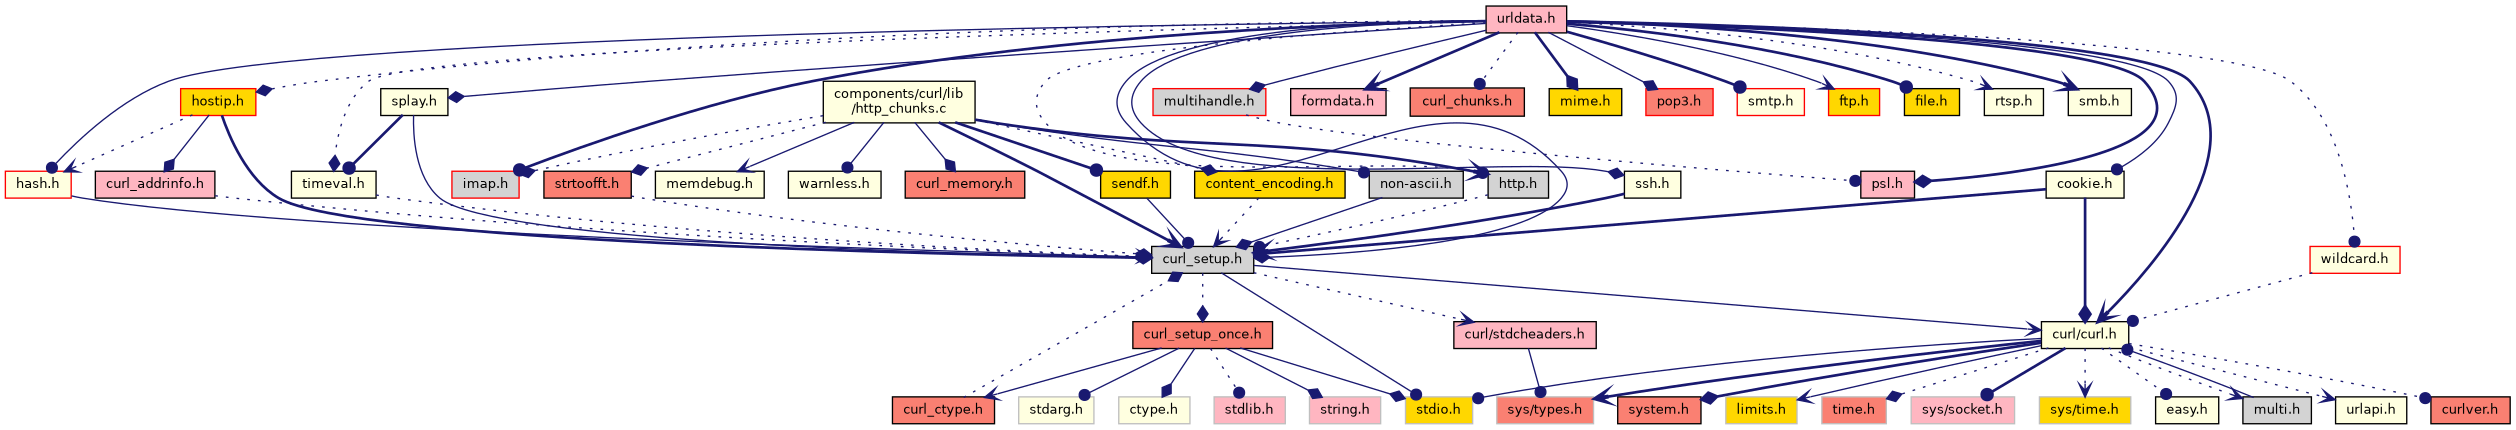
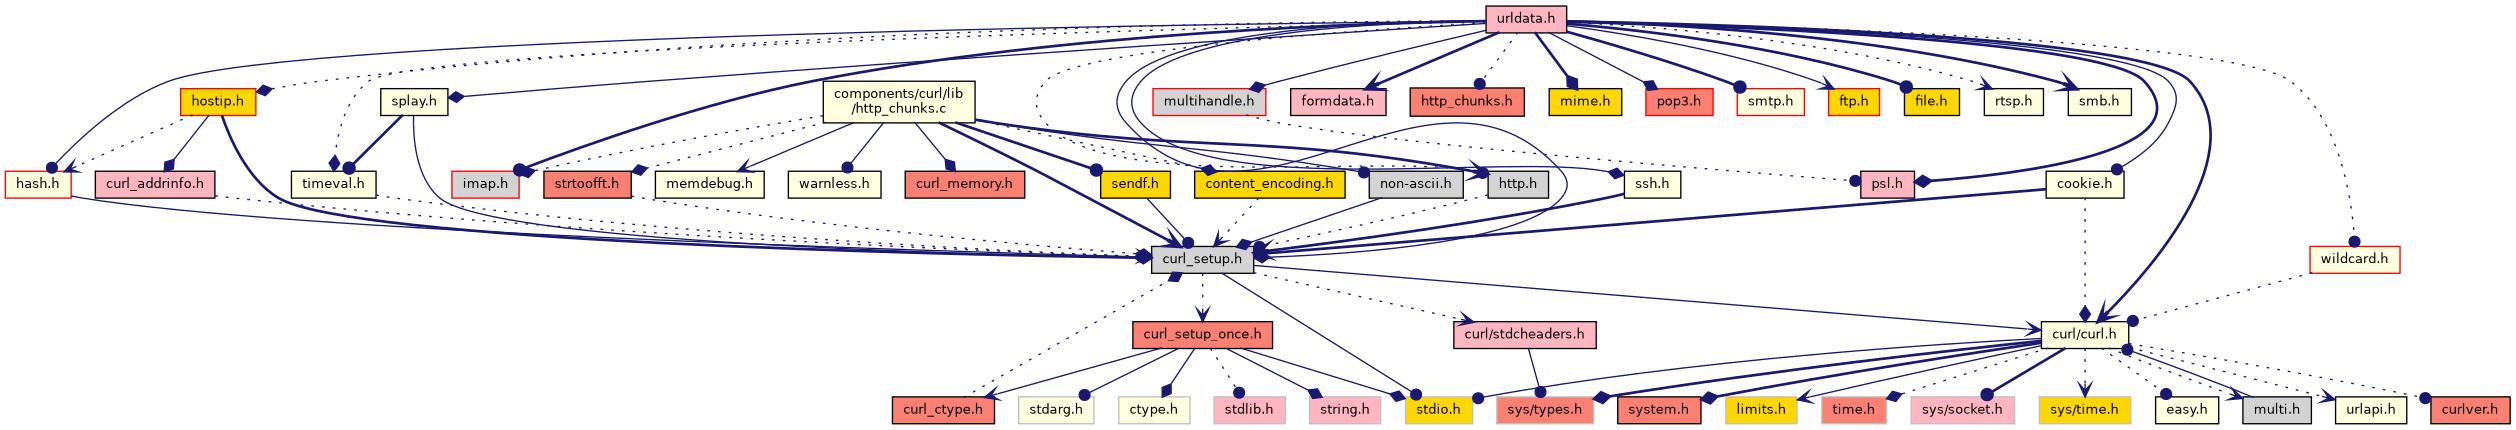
(1467, 102) -> (1467, 102)
(2085, 252) -> (2085, 252)
(1203, 290) -> (1203, 290)
(1824, 366) -> (1824, 366)
